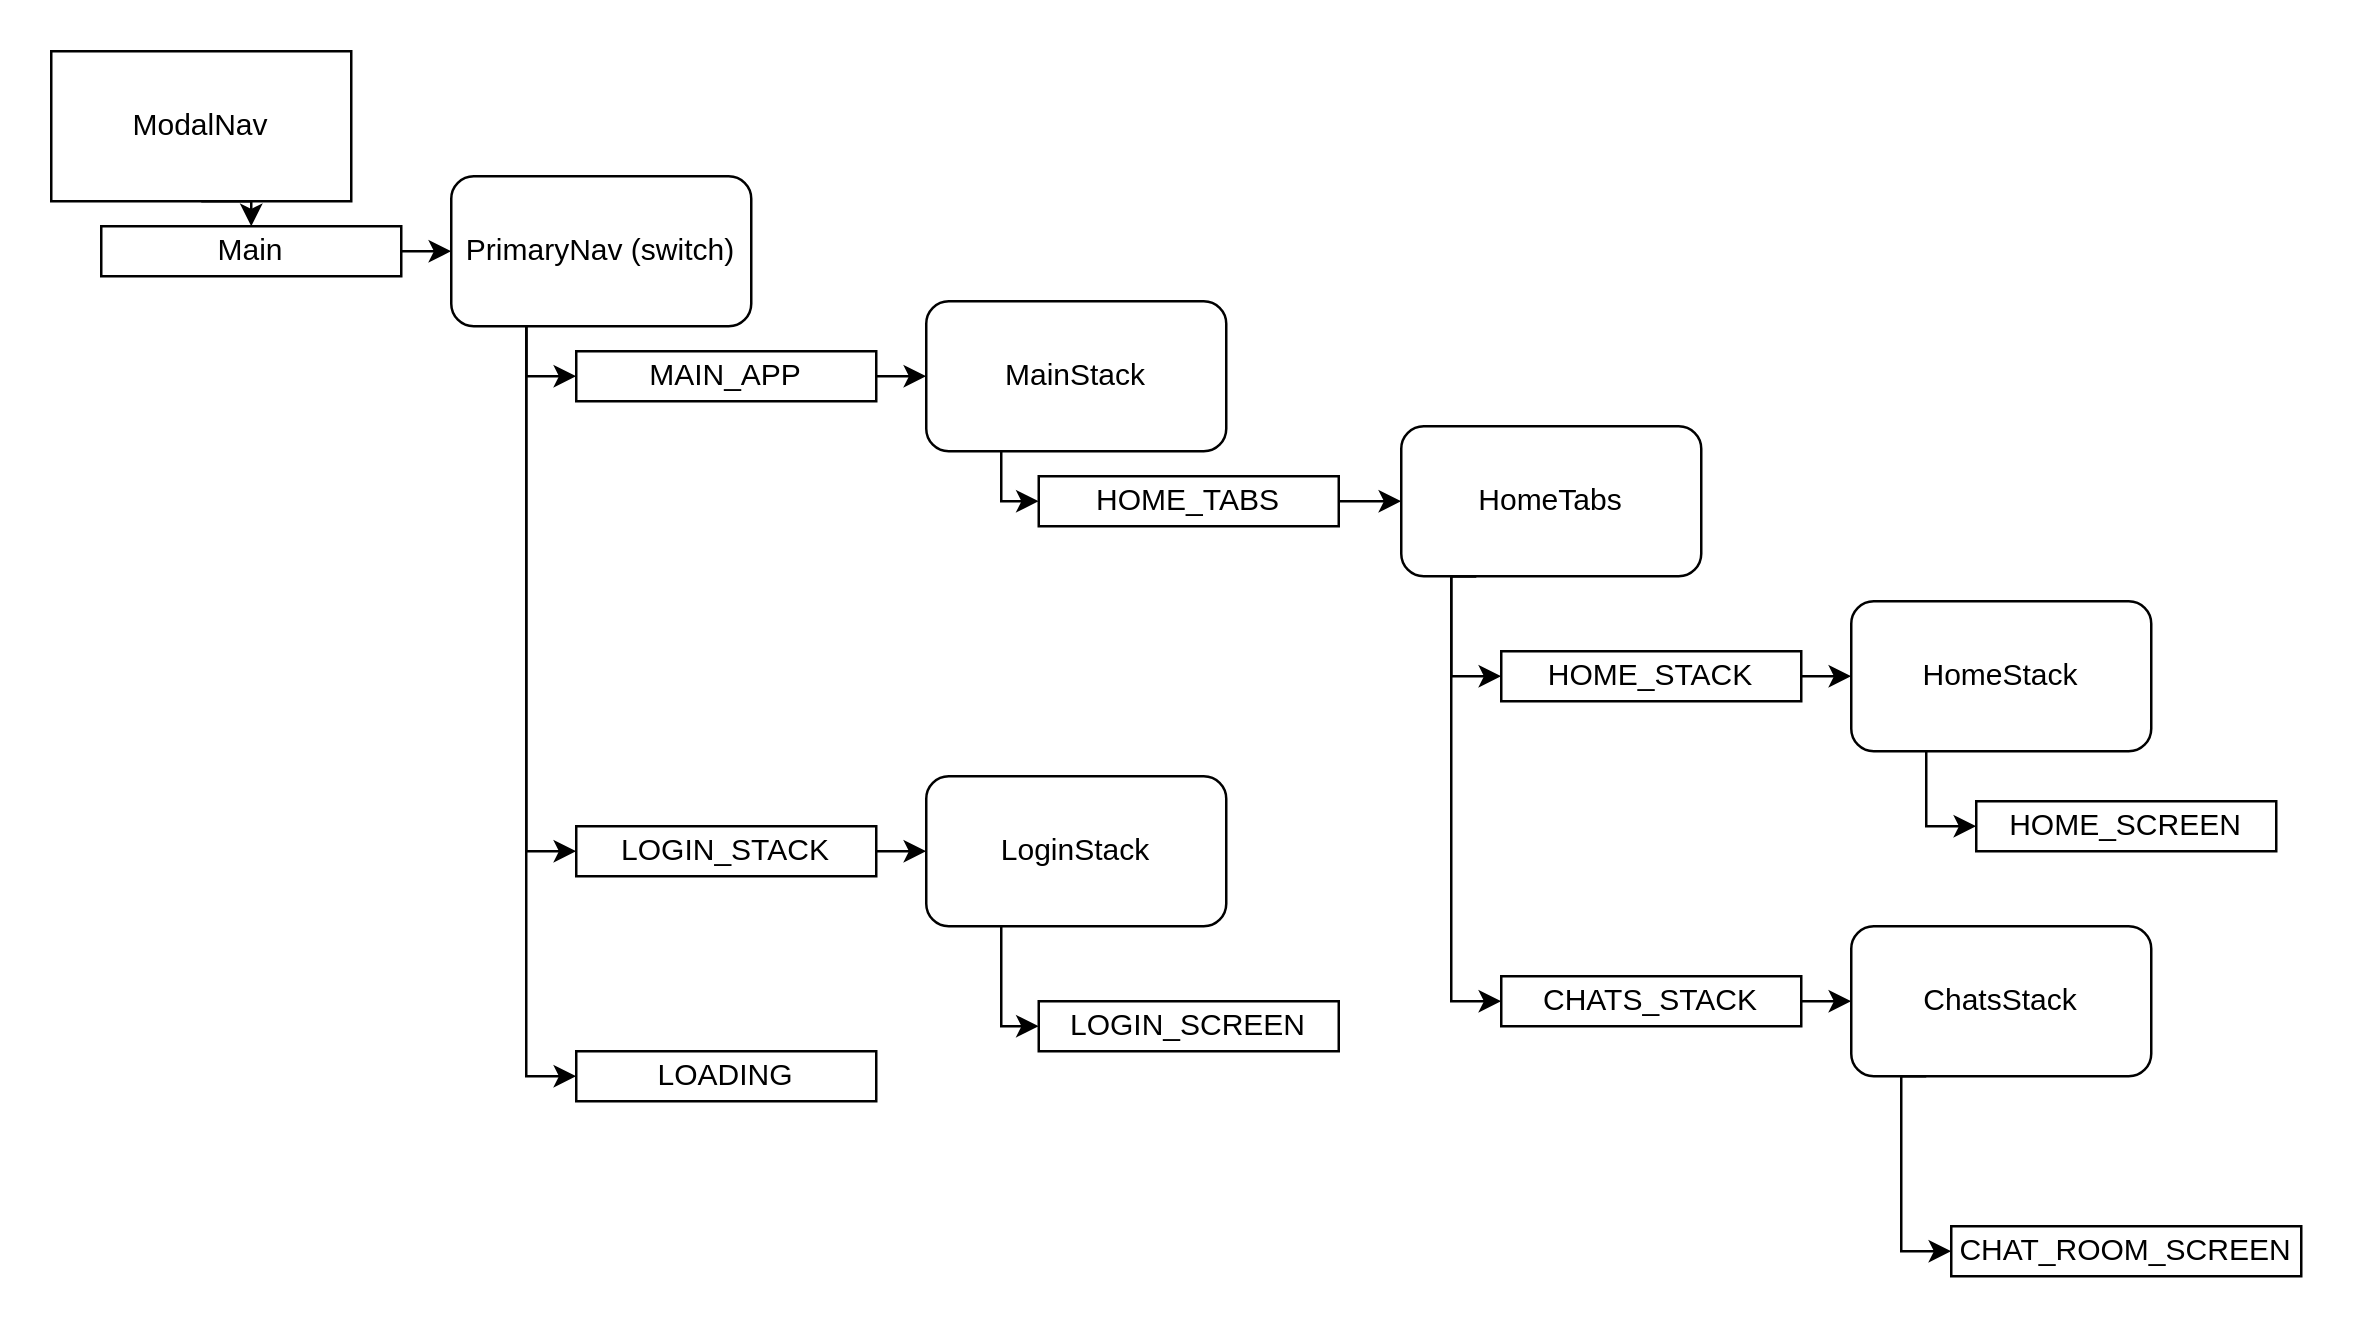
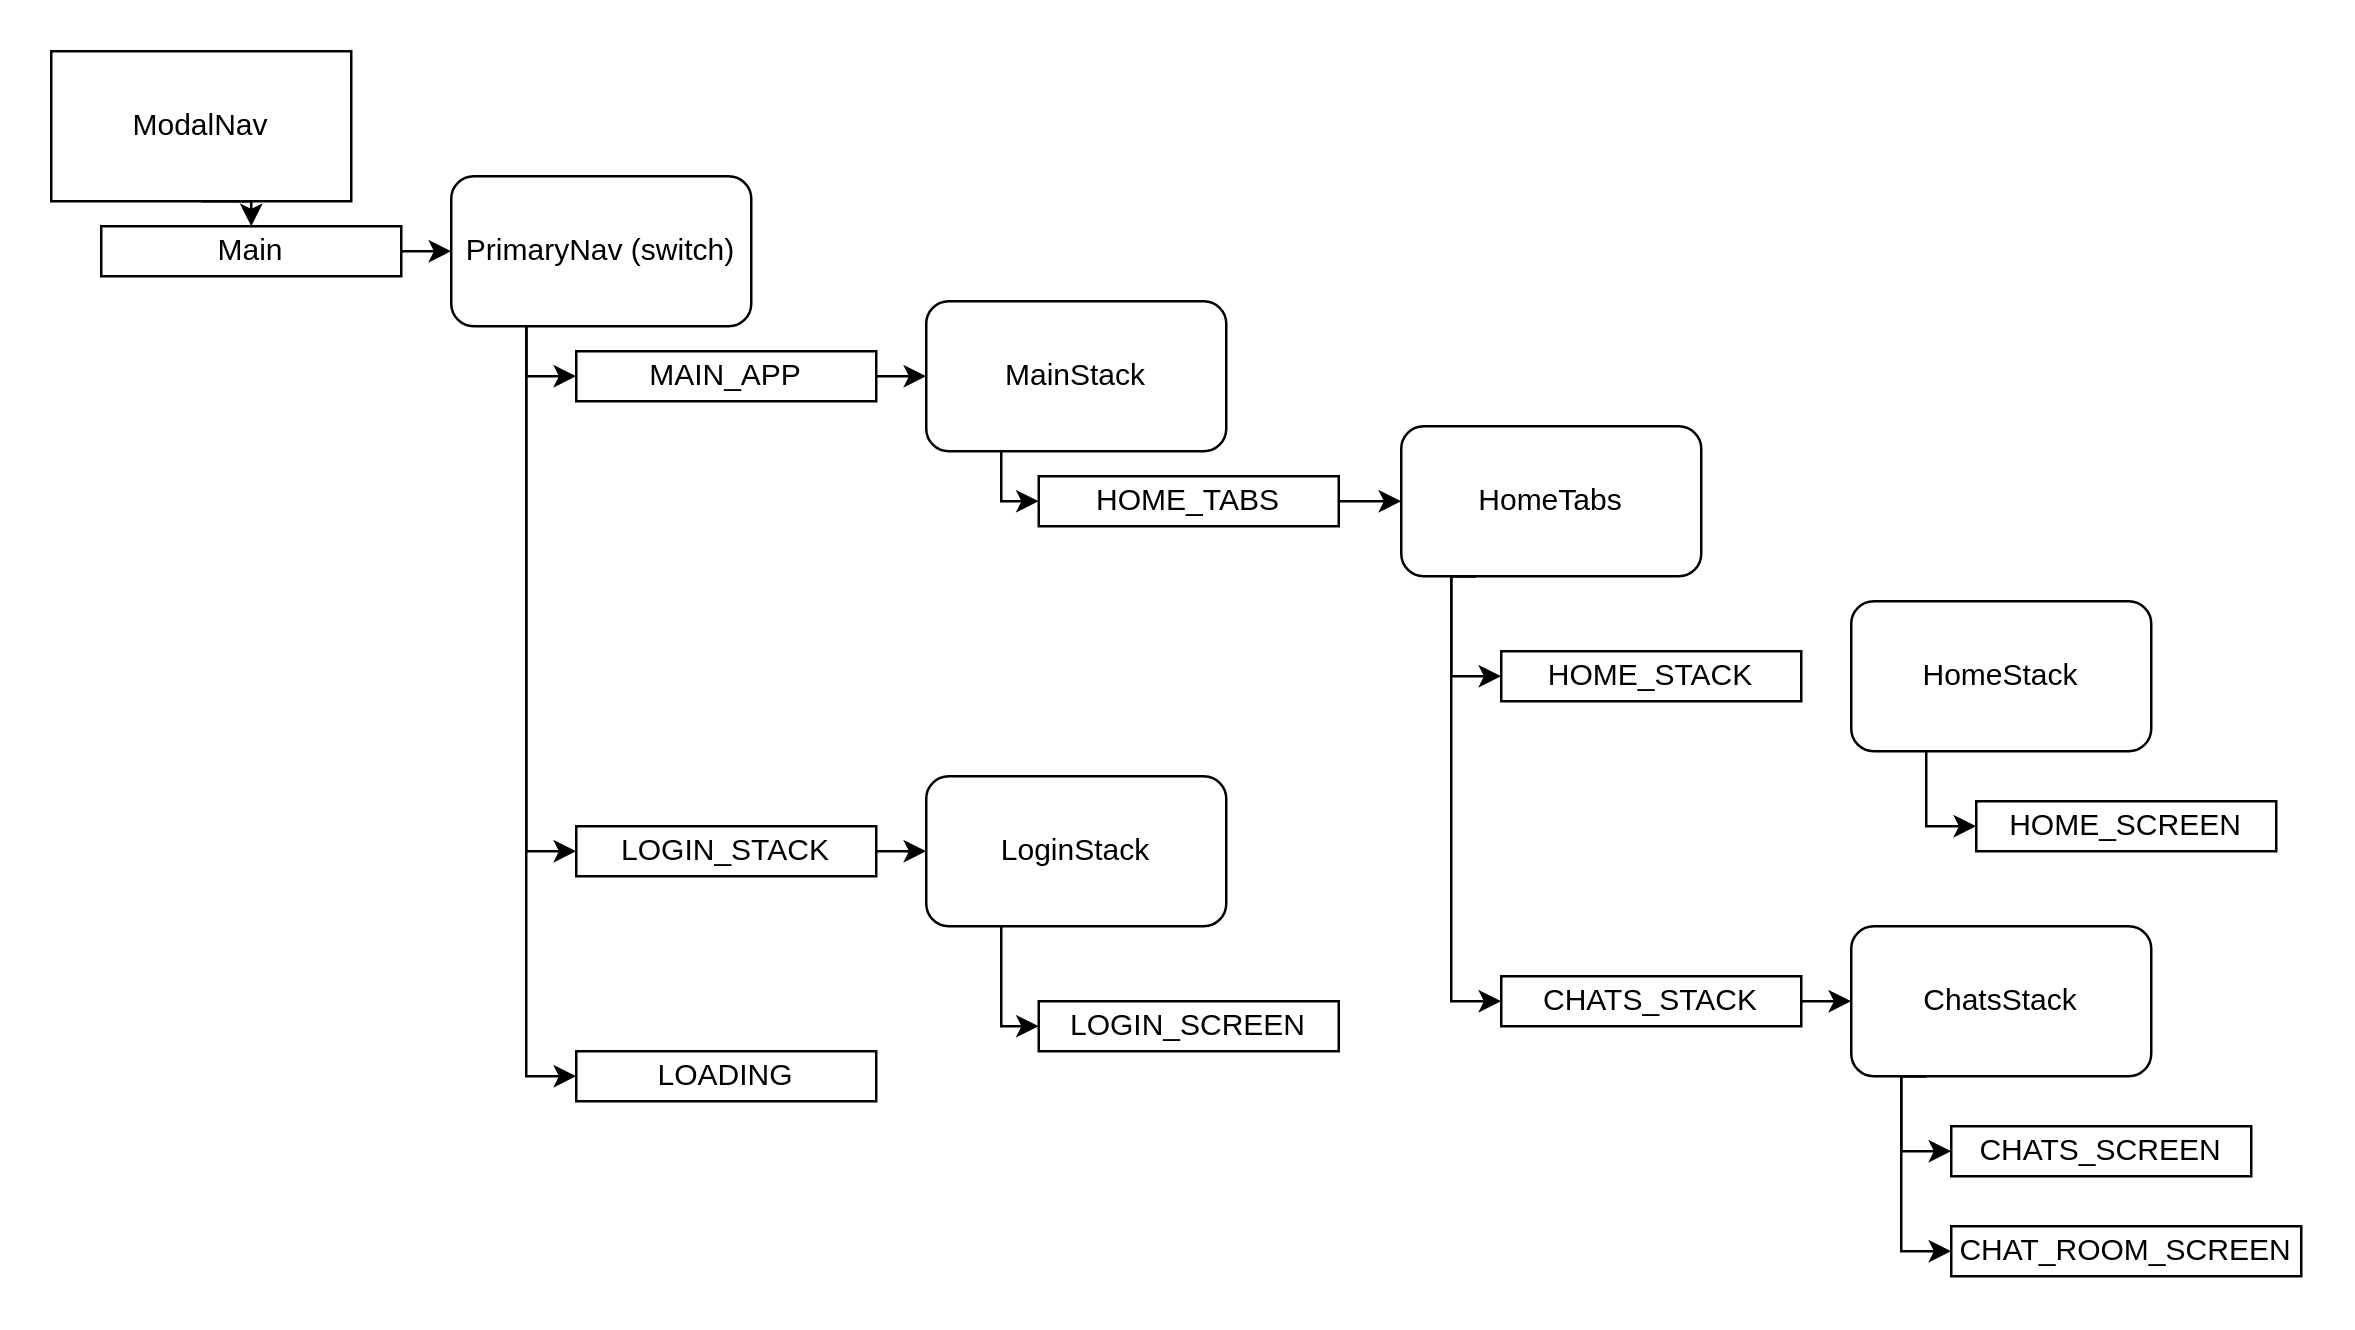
(1818, 676) -> none
none -> (1920, 1151)
none -> (2101, 1151)
